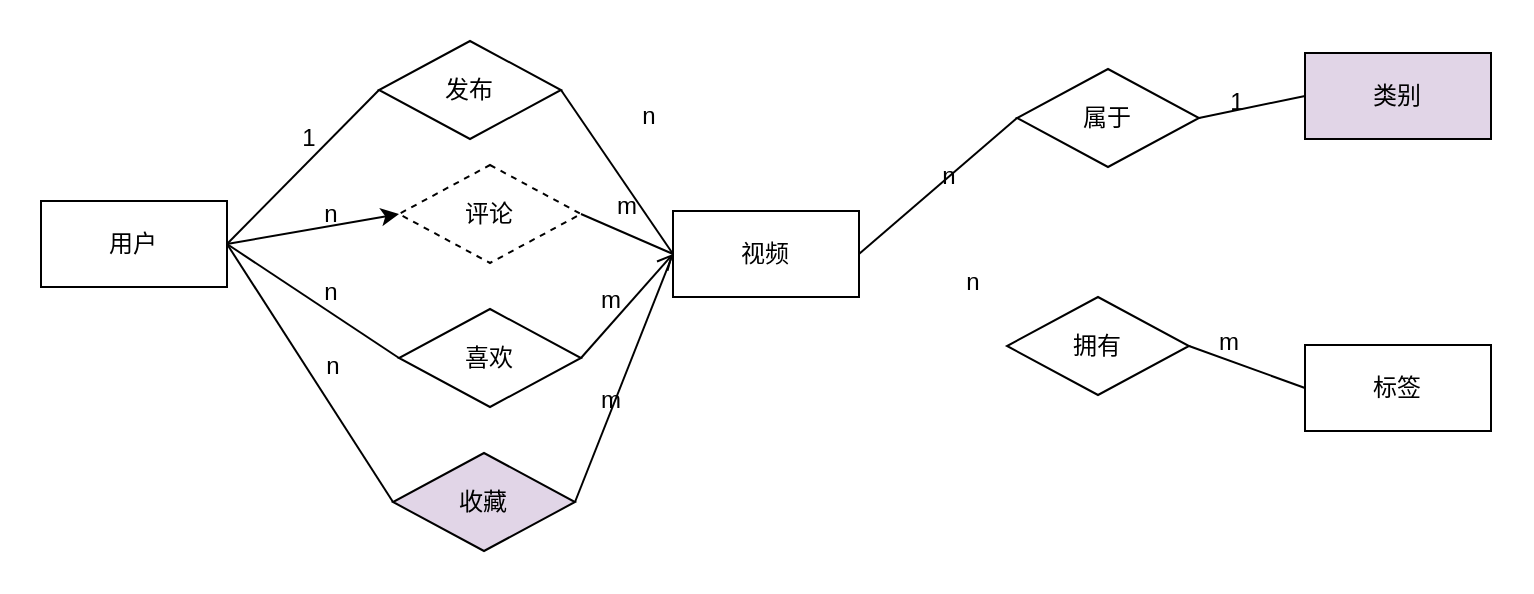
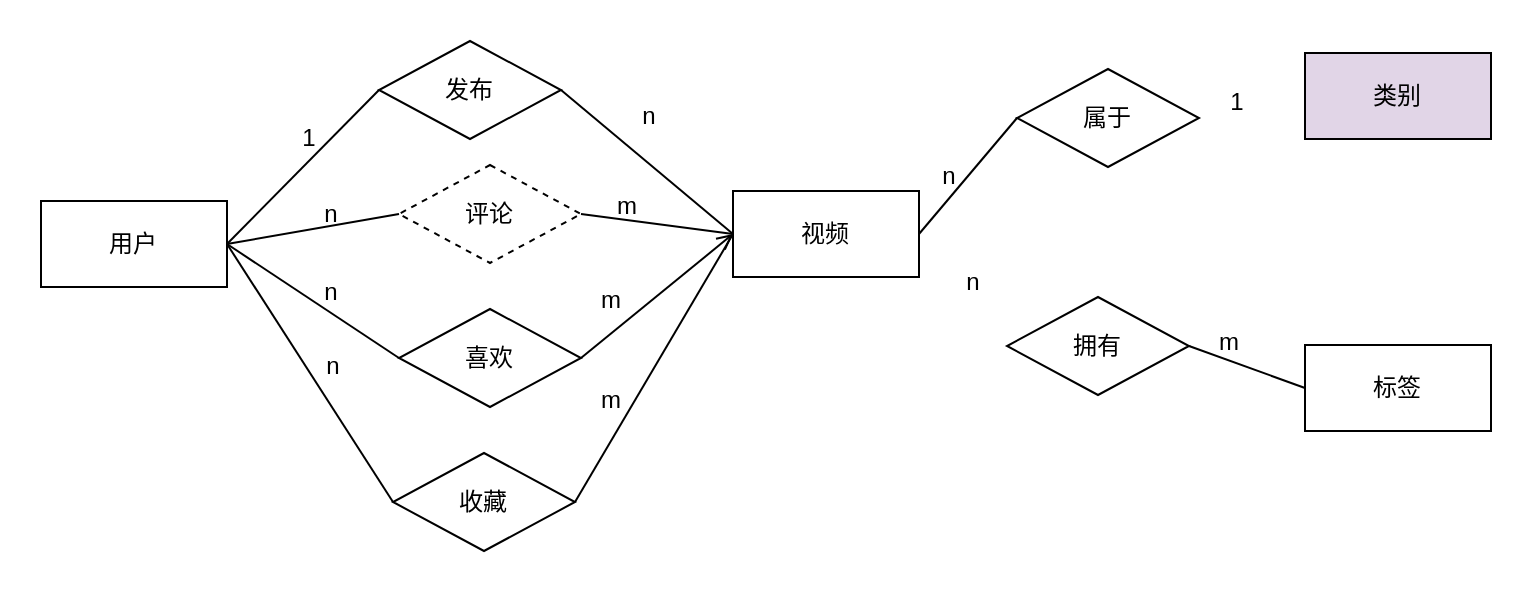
(1252, 107) -> none
(383, 217) -> (390, 216)
(766, 254) -> (826, 234)
(484, 502) -> (484, 502)
